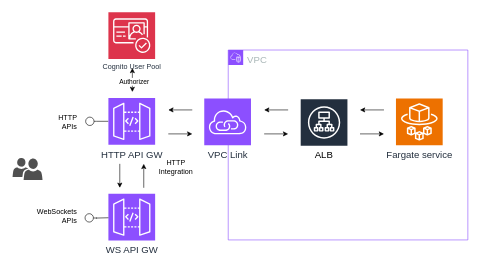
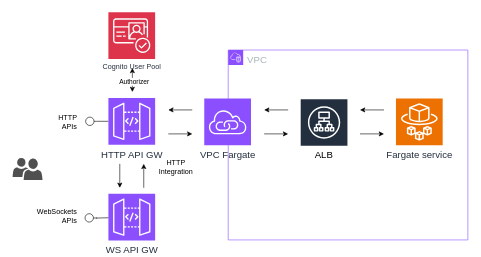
(228, 155) -> (228, 155)
